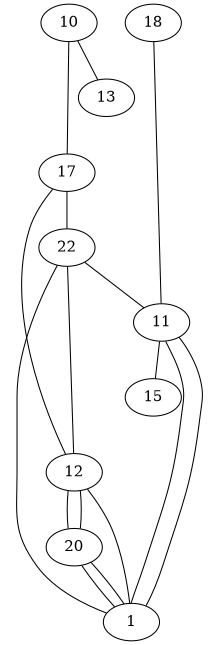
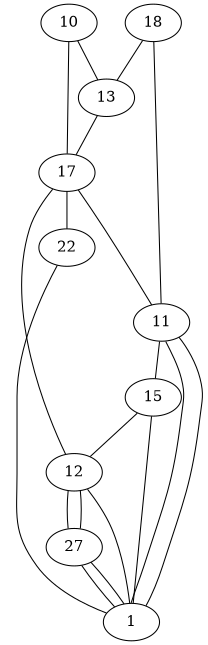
none -> (130, 60)
none -> (87, 135)
(114, 285) -> (116, 247)
(71, 360) -> (114, 435)
none -> (142, 510)
(74, 547) -> (74, 547)
